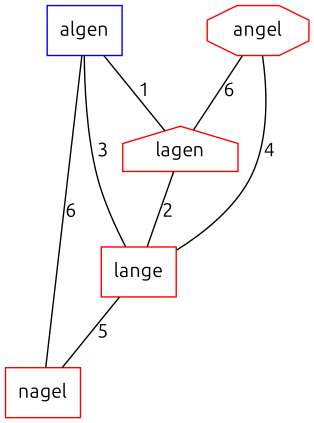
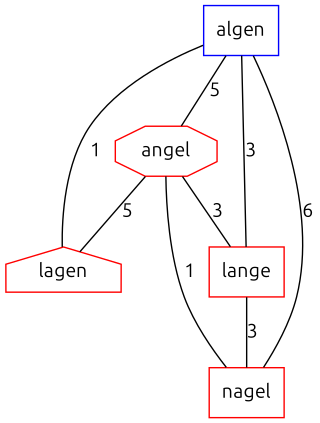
none -> (204, 91)
(230, 91) -> (128, 212)
(270, 151) -> (218, 212)
(160, 209) -> none
none -> (178, 278)
(103, 332) -> (253, 332)
